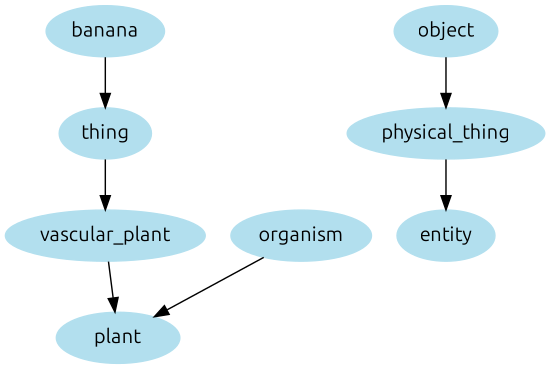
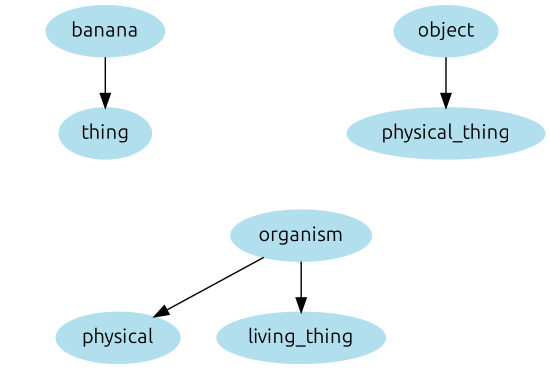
(105, 236) -> none
(446, 236) -> none
(118, 338) -> (118, 338)
none -> (301, 338)
